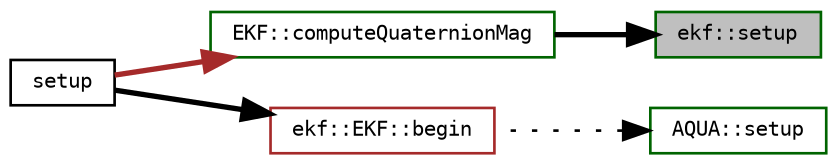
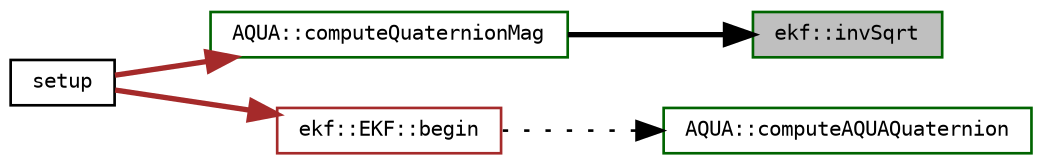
(382, 35) -> (389, 35)
(738, 35) -> (848, 35)
(179, 100) -> (183, 100)
(738, 131) -> (848, 131)
